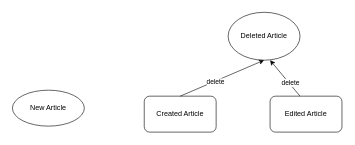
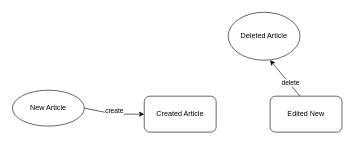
(222, 78) -> none
none -> (104, 112)
(306, 114) -> (306, 114)
